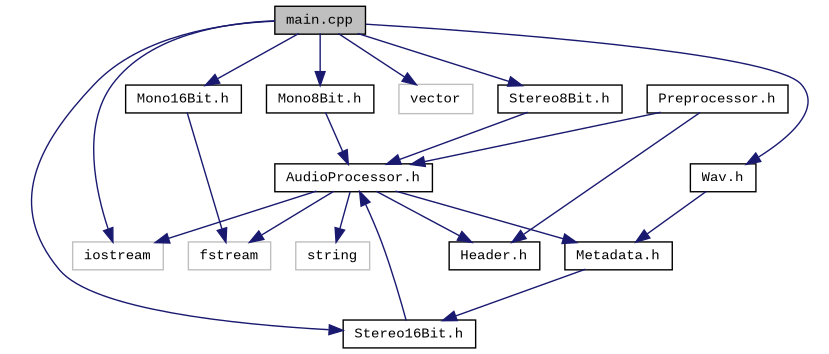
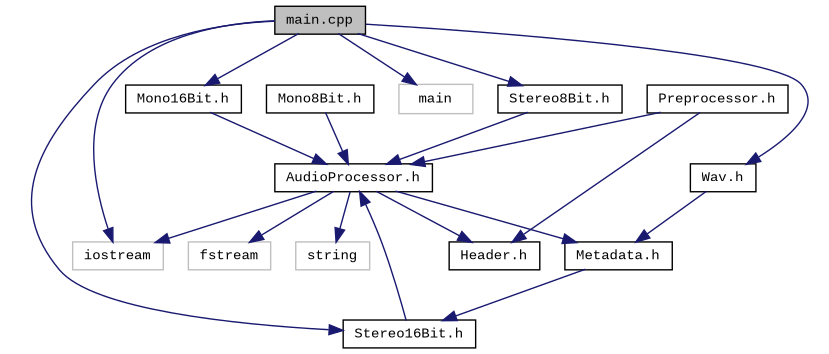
(320, 52) -> none
(436, 99) -> (436, 99)
(205, 171) -> (262, 135)
